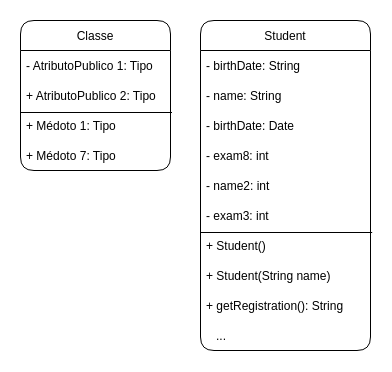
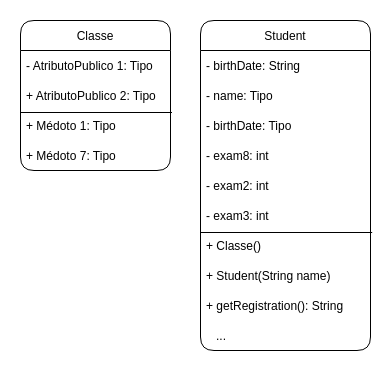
(247, 96) -> (240, 96)
(257, 126) -> (255, 126)
(240, 186) -> (240, 186)
(241, 246) -> (236, 246)
